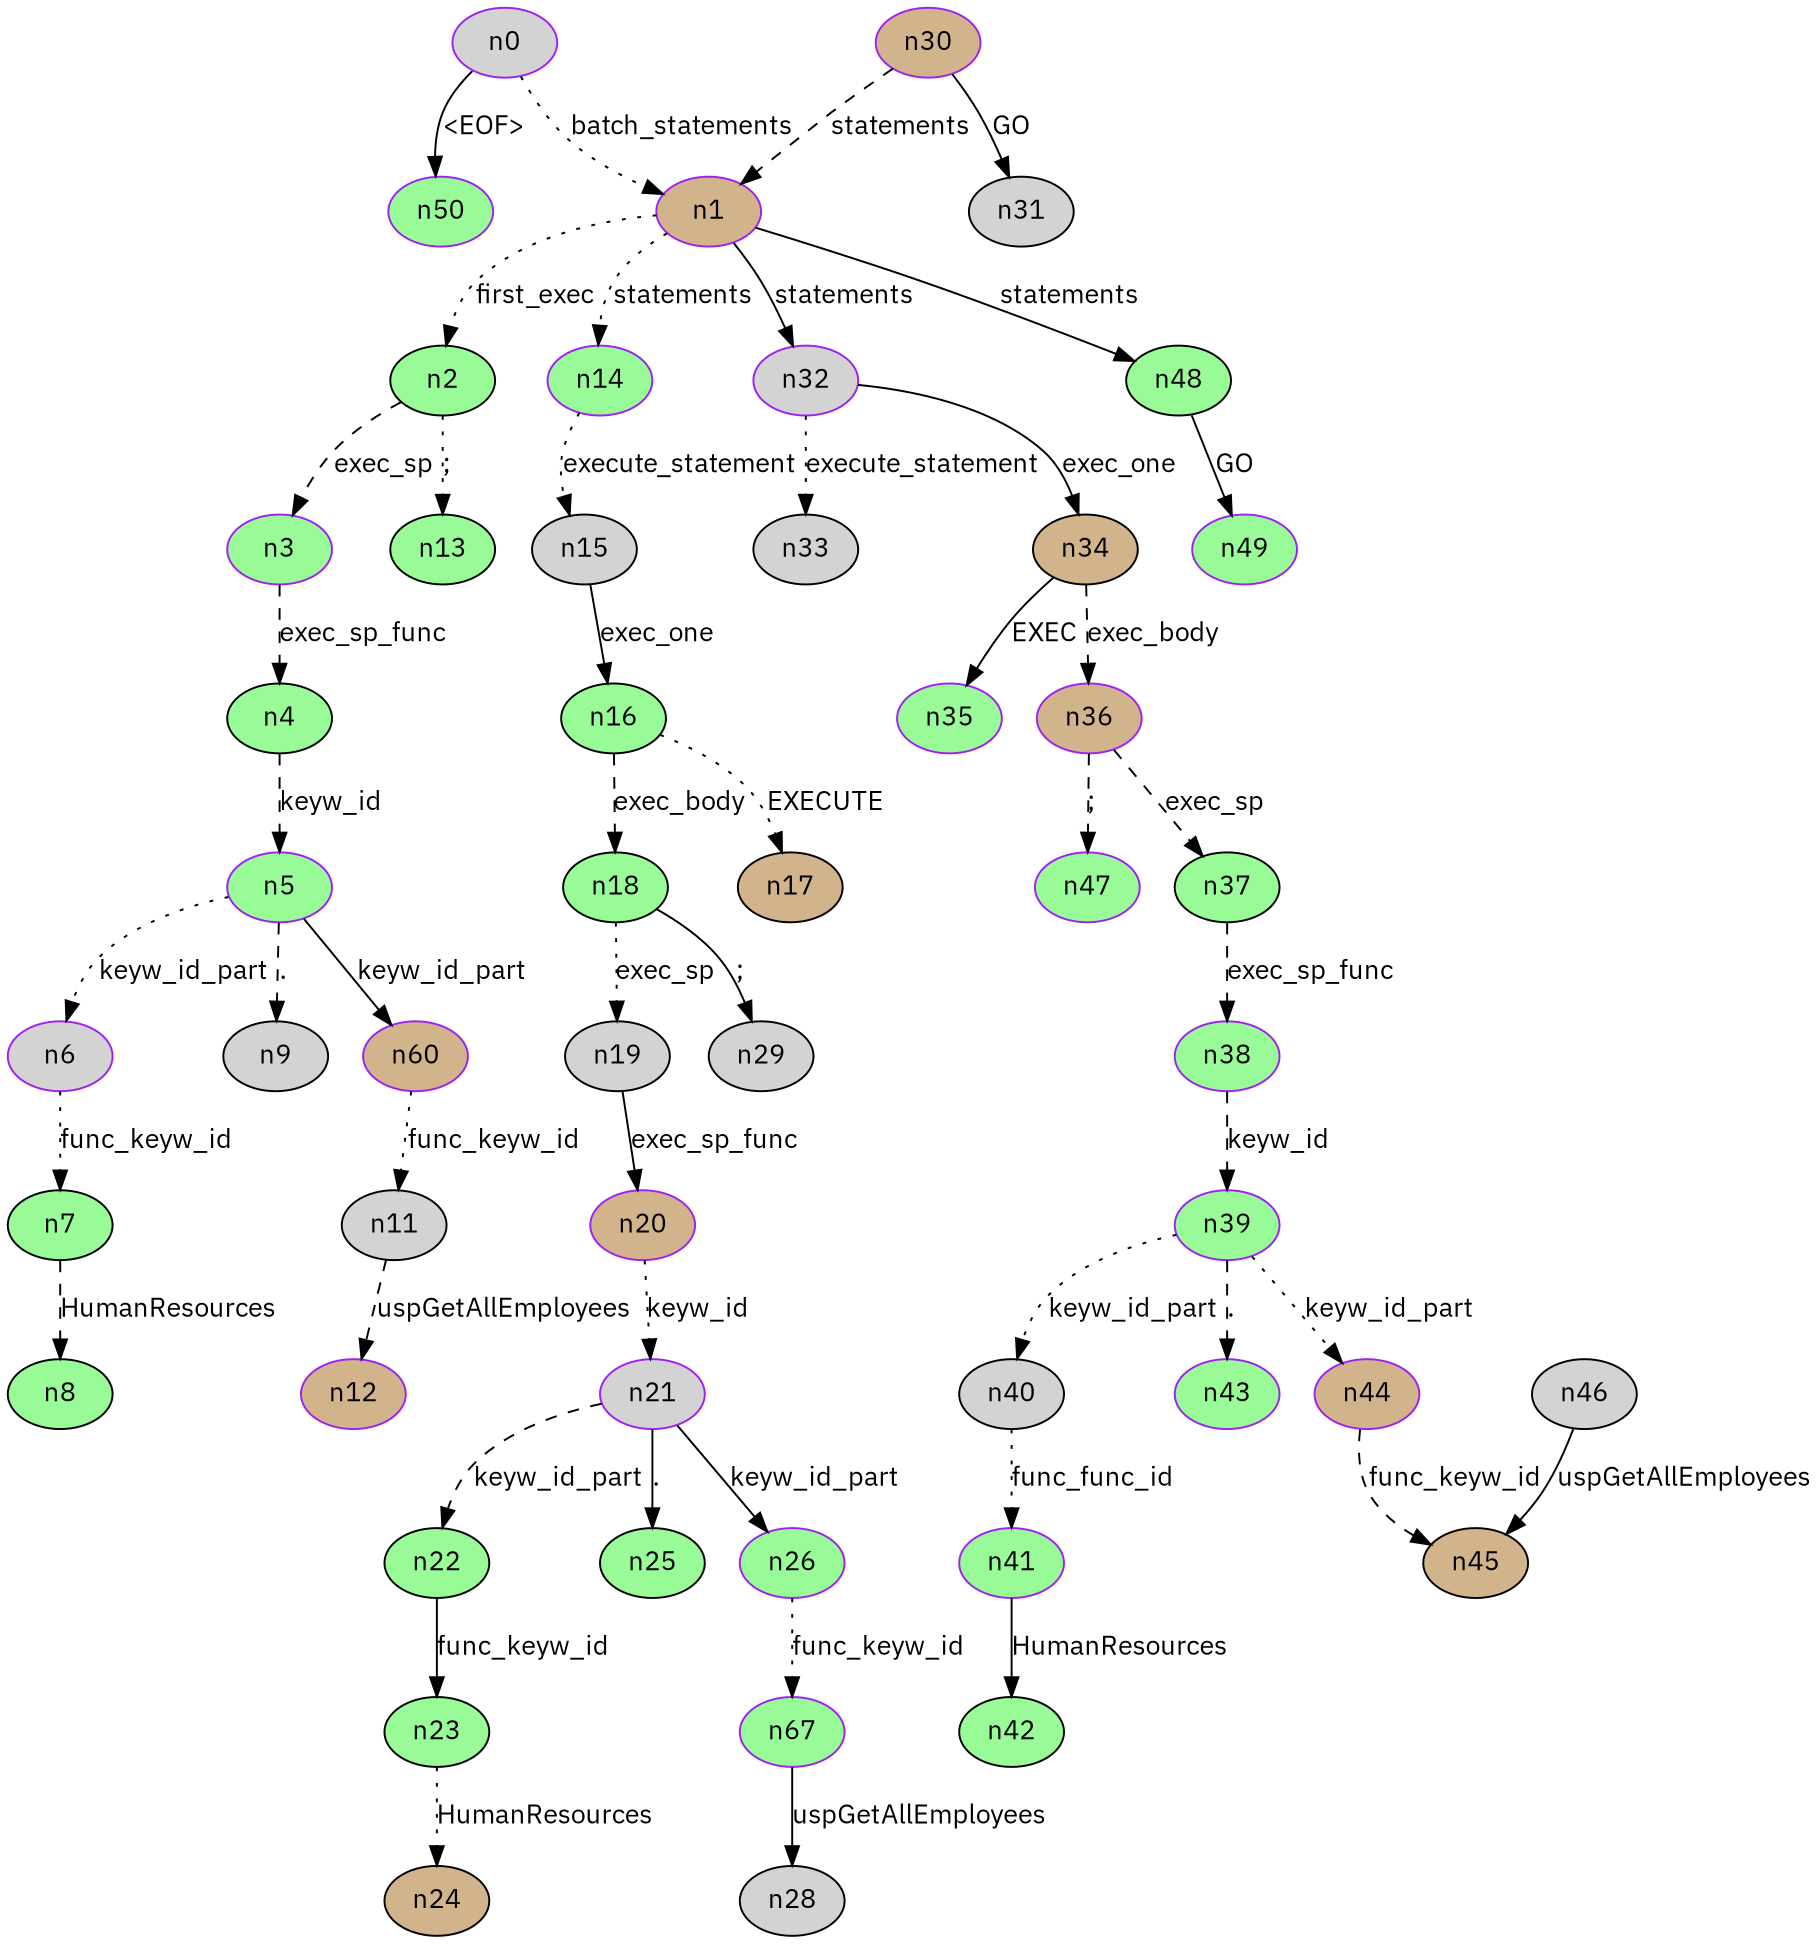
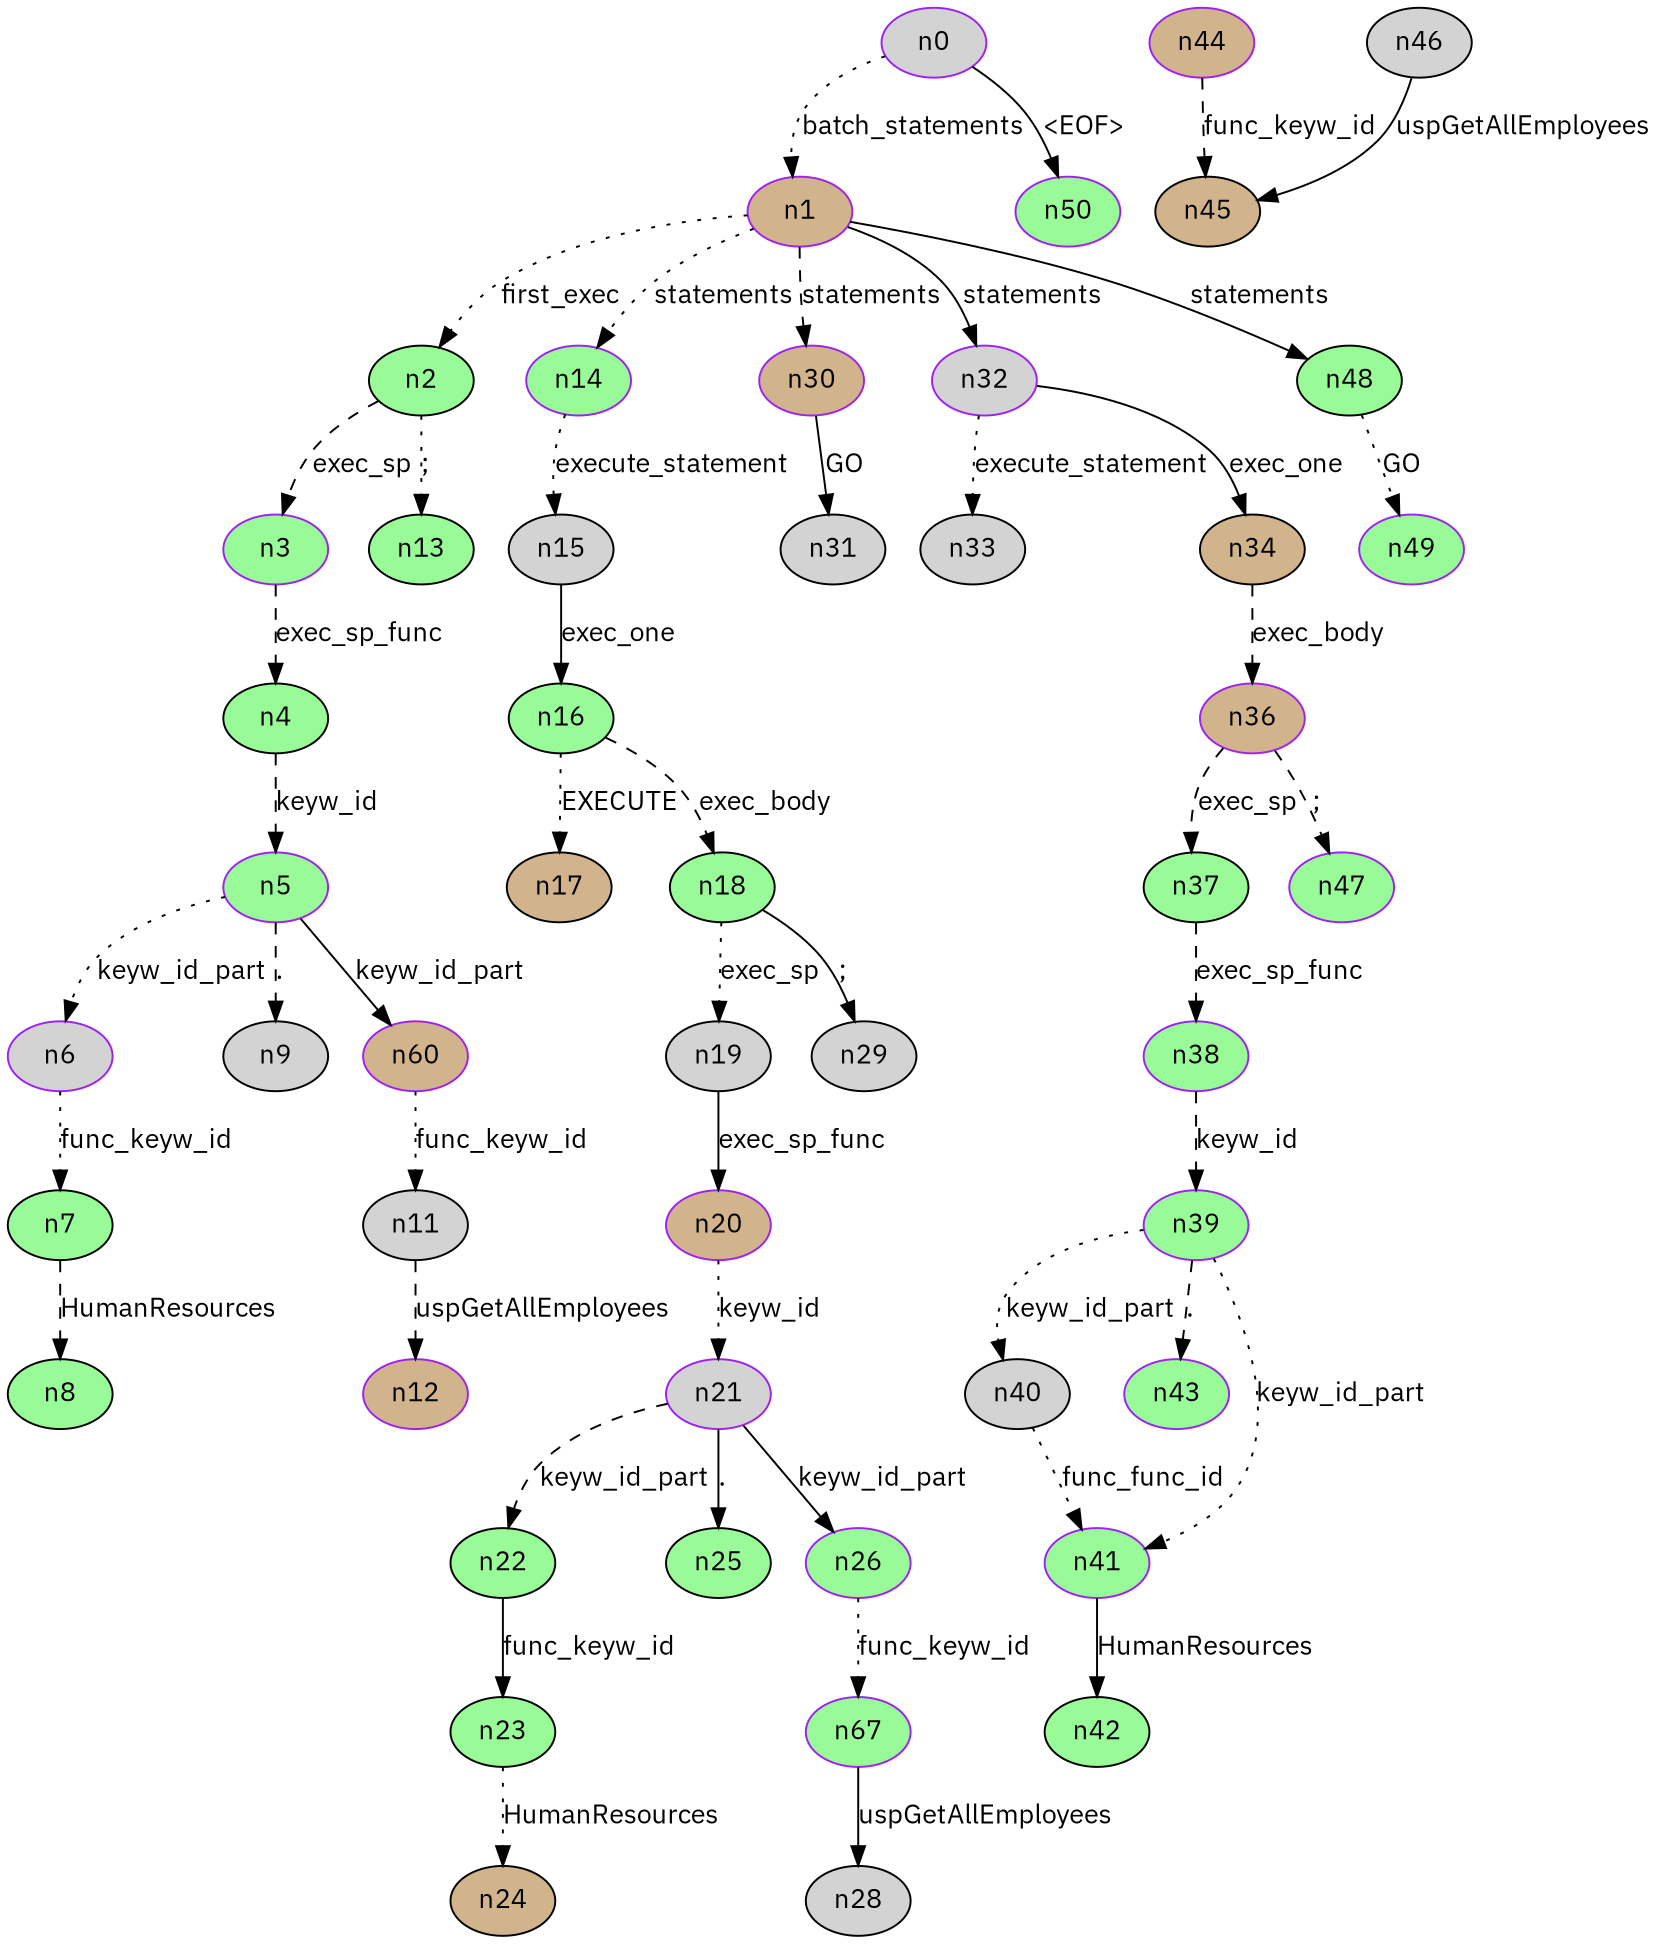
(823, 119) -> (800, 287)
(1208, 456) -> (1377, 456)
(949, 718) -> none
(1291, 1302) -> (1257, 1417)
